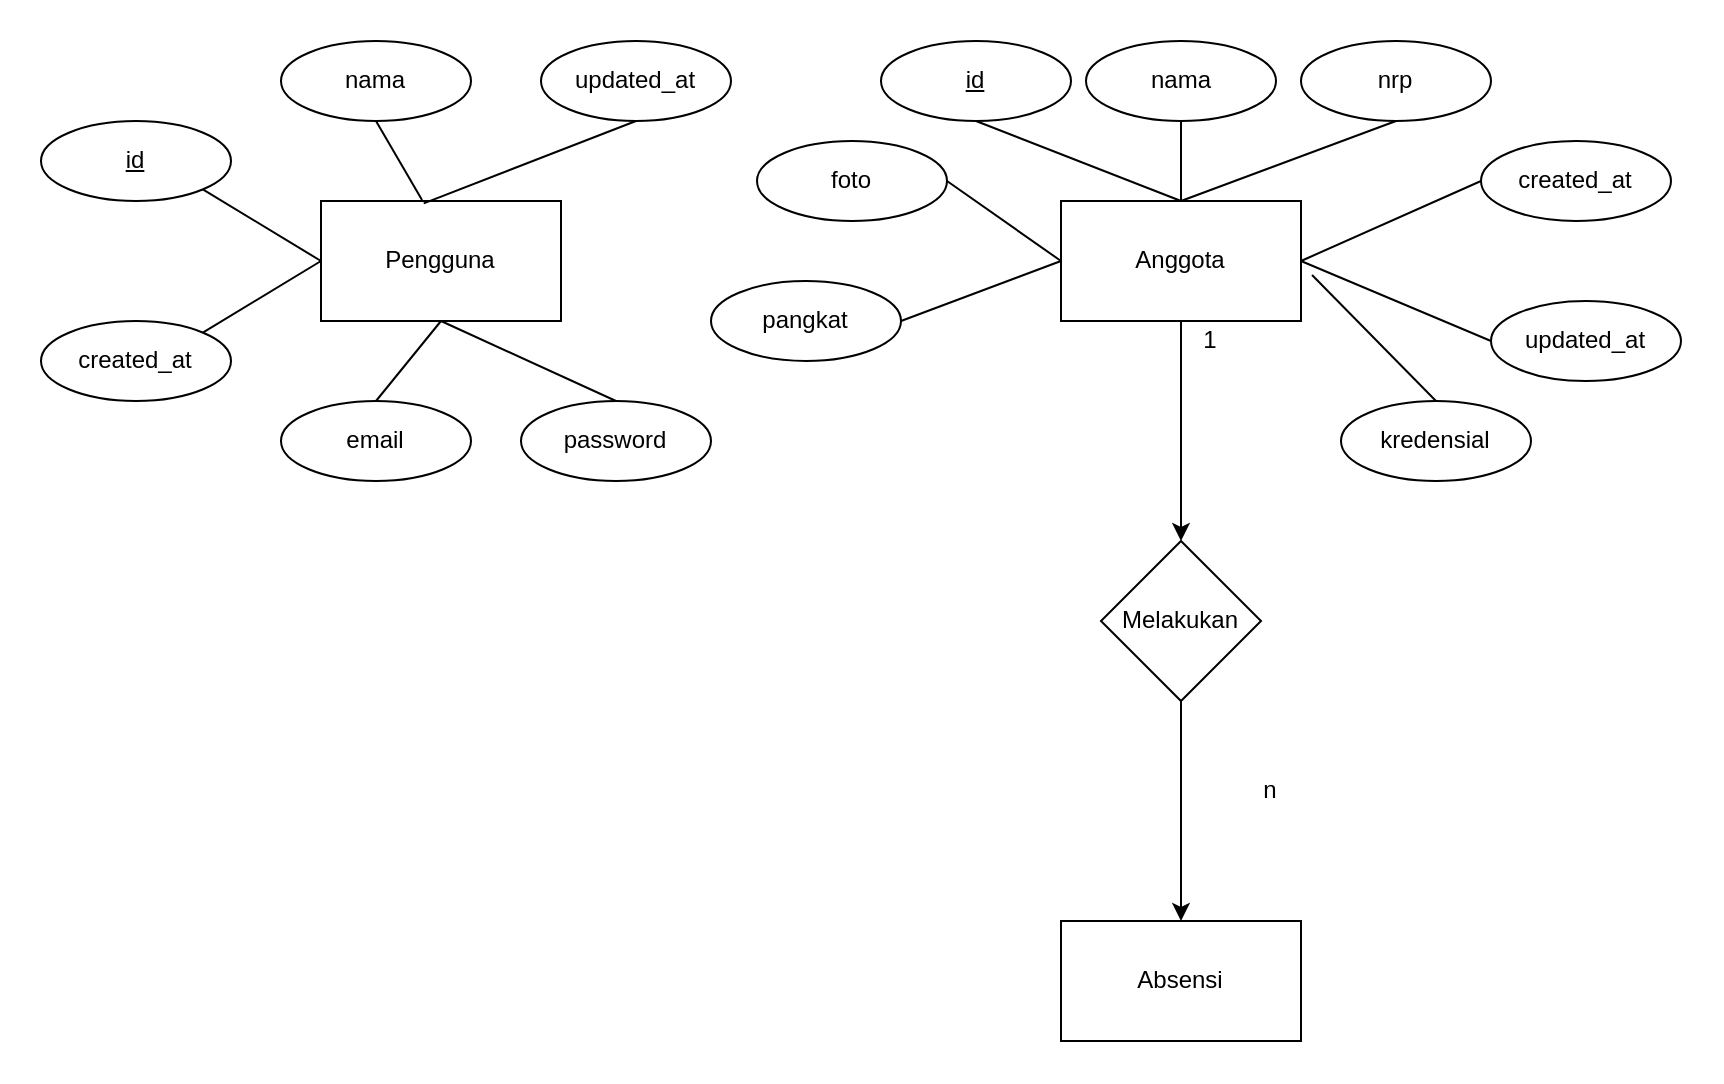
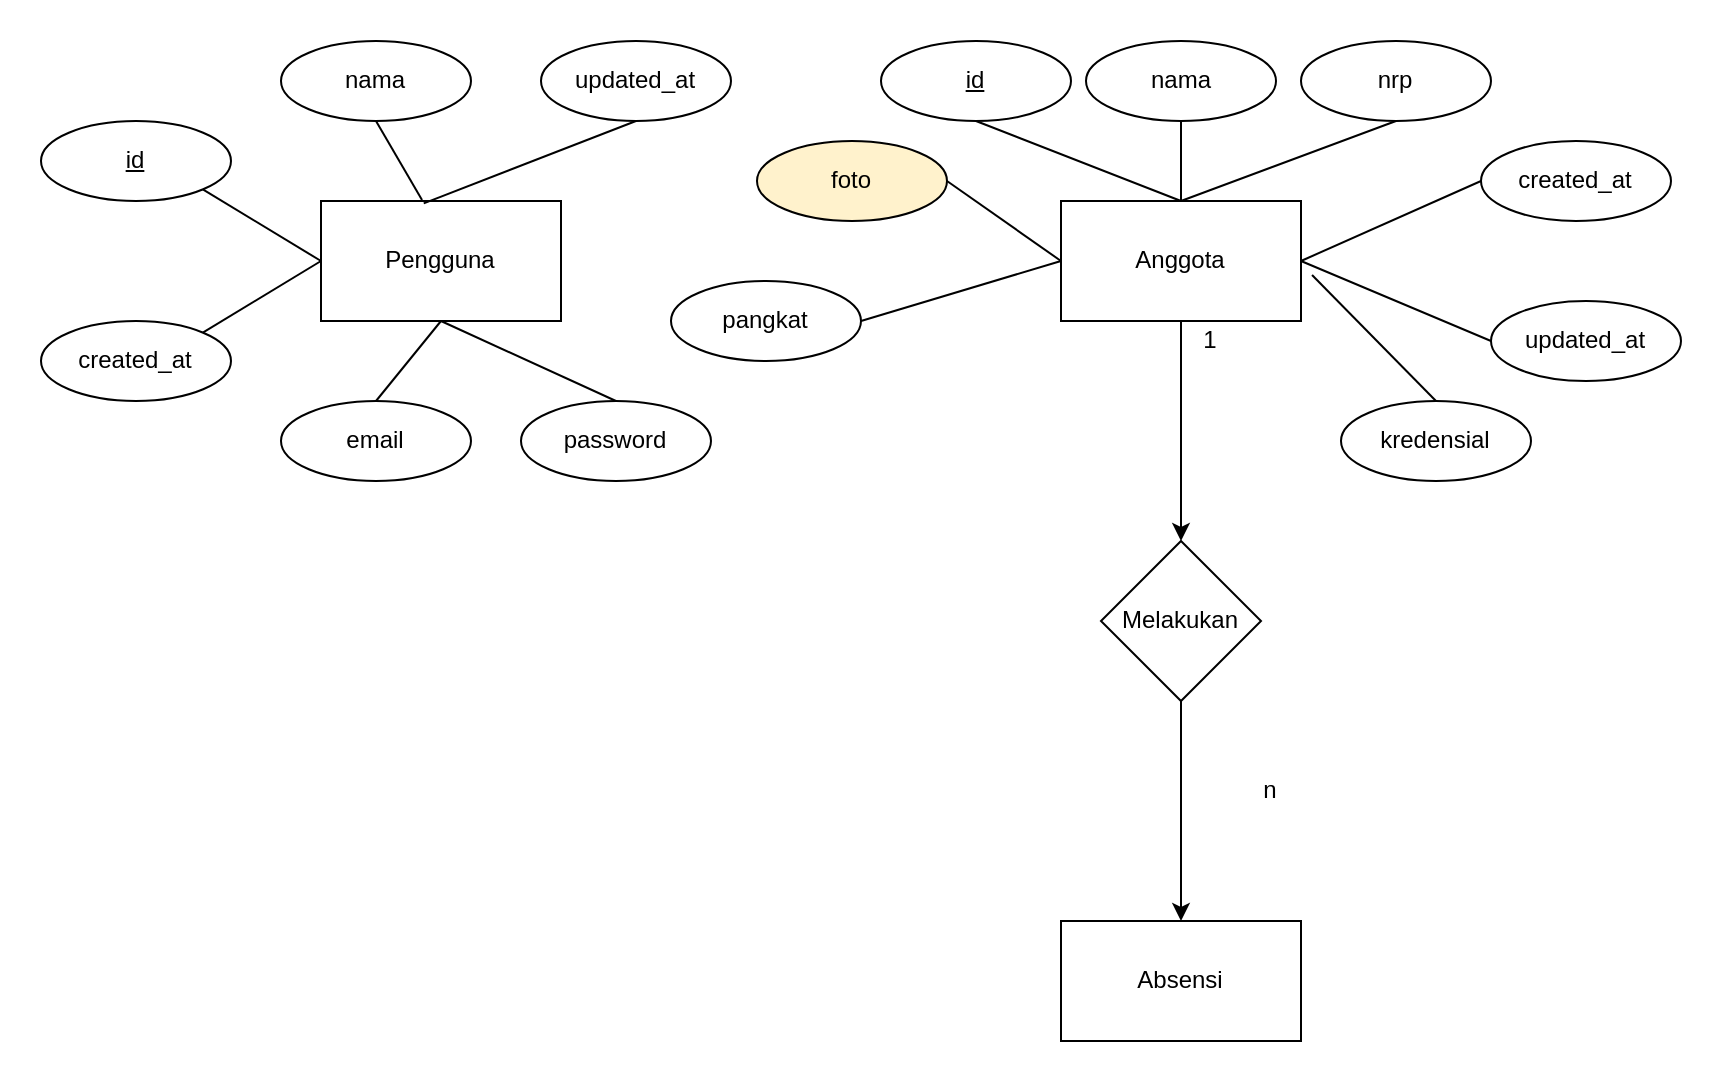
(852, 181) -> (852, 181)
(806, 321) -> (766, 321)
